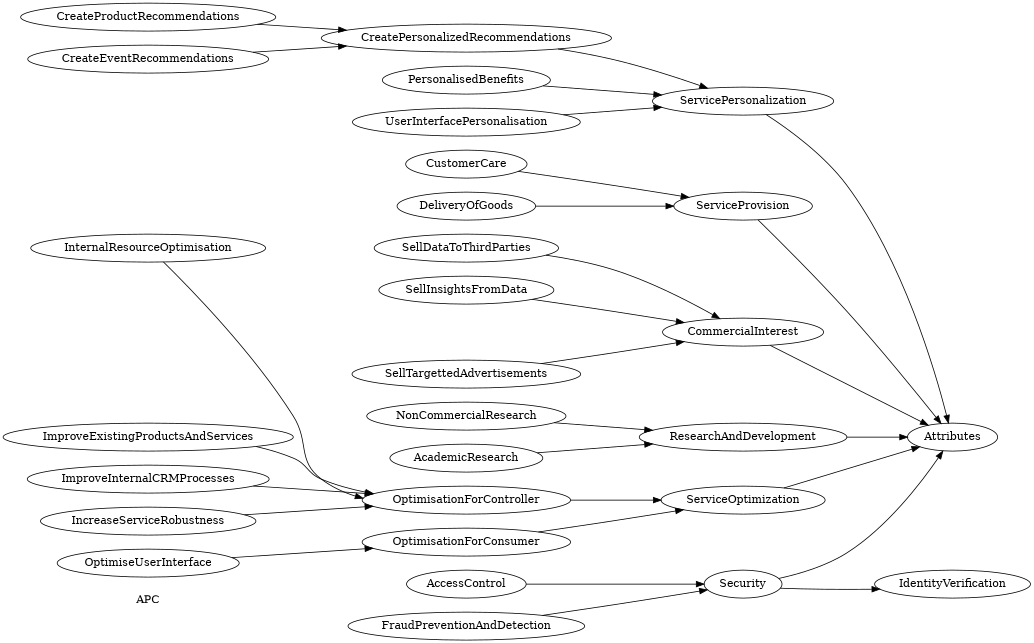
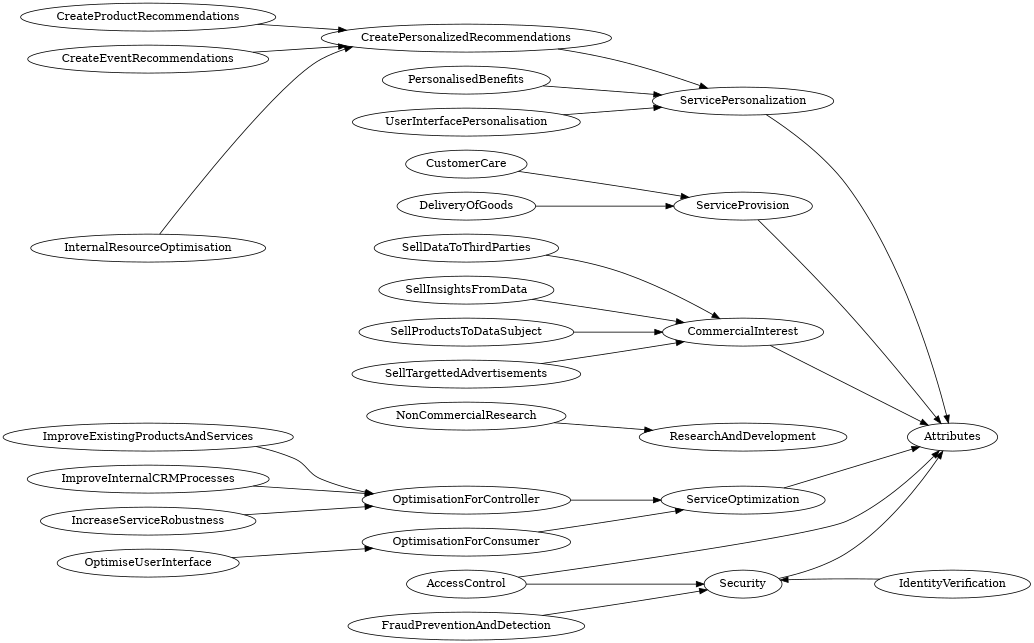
none -> (466, 332)
(267, 378) -> (244, 132)
(873, 437) -> (737, 544)
(466, 458) -> none
(826, 589) -> (834, 579)
(148, 600) -> none
